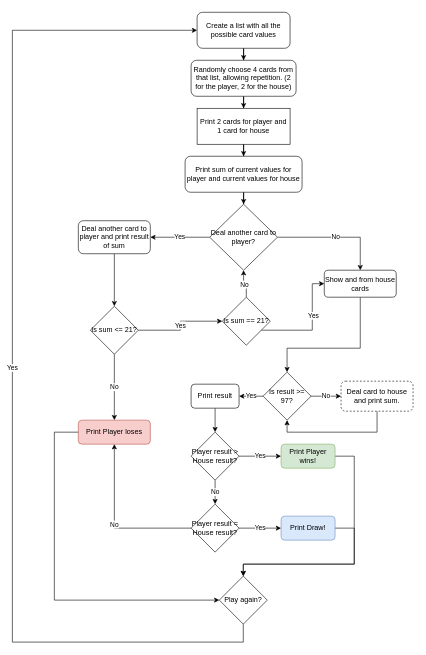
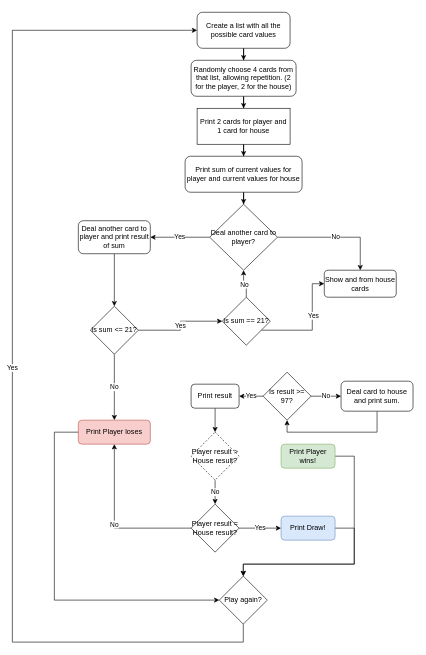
(287, 348) -> none
(377, 396) -> (377, 396)
(215, 456) -> (215, 456)
(260, 456) -> none
